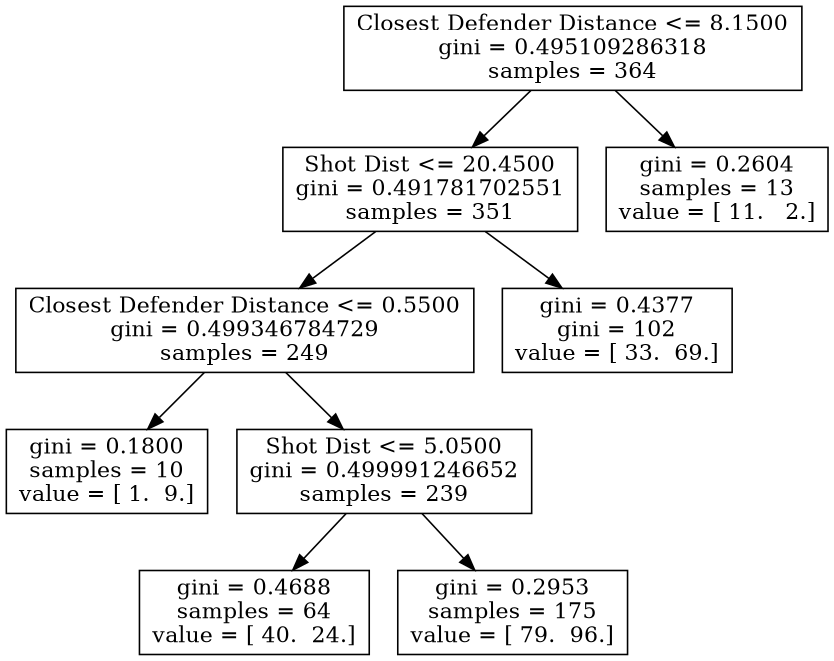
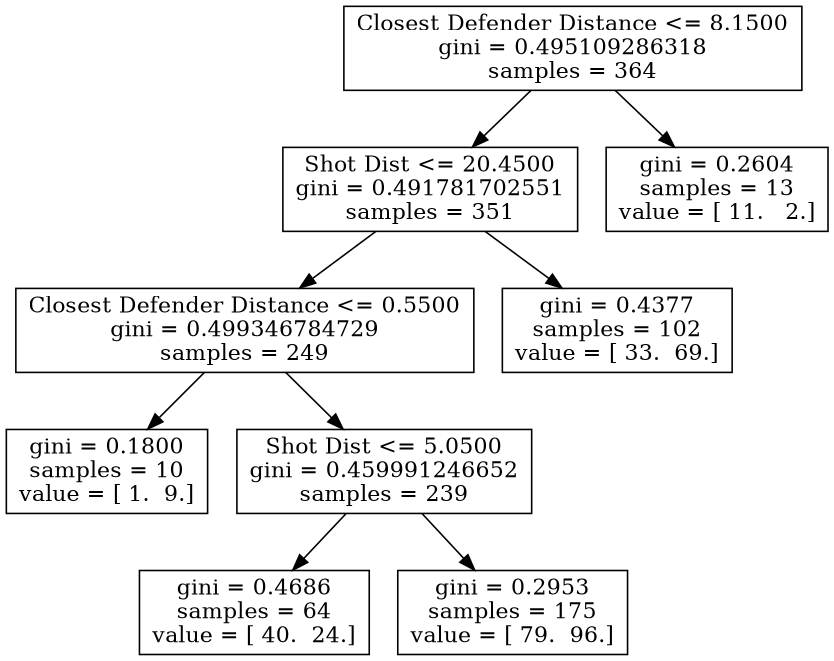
(617, 330) -> (617, 330)
(384, 471) -> (384, 471)
(254, 612) -> (254, 612)
